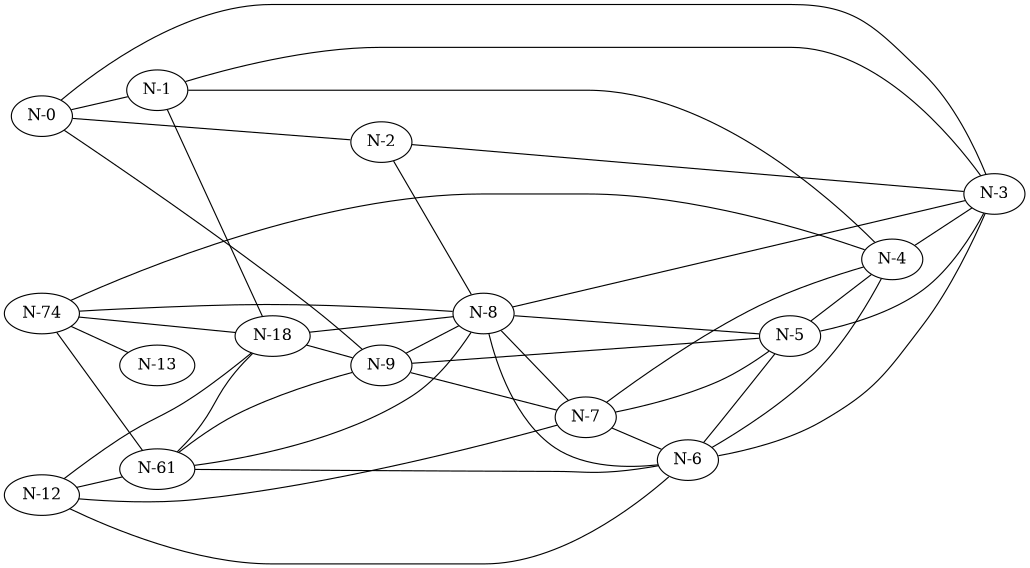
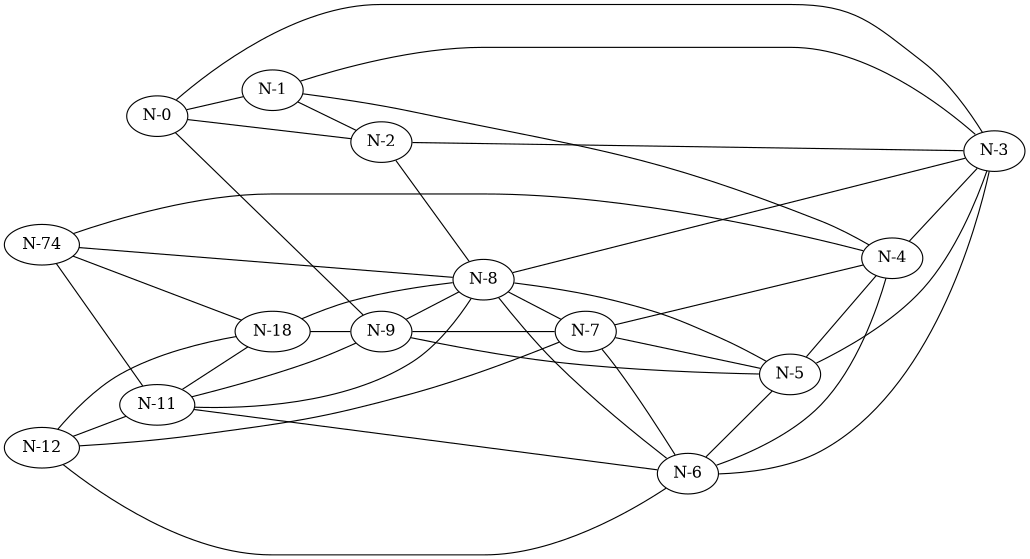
(215, 213) -> (327, 116)
(157, 365) -> none
(157, 469) -> (157, 405)
